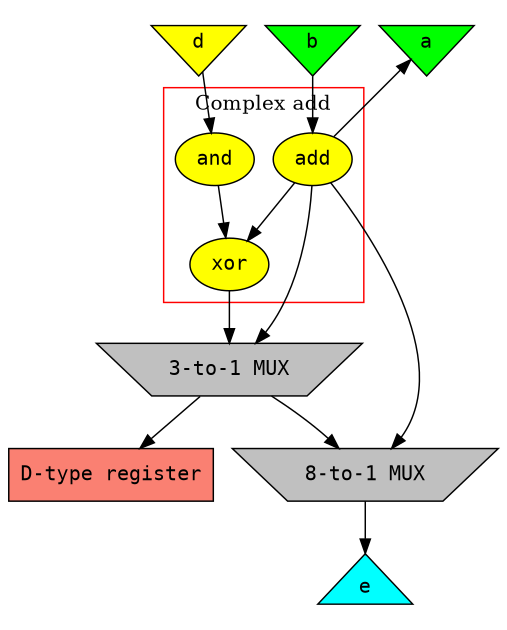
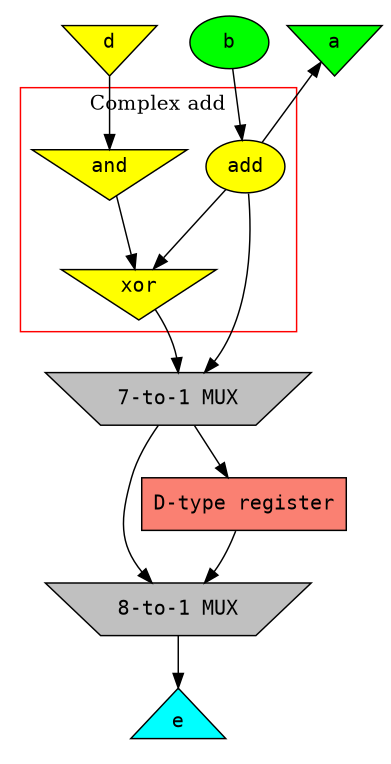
(313, 42) -> (229, 42)
(215, 159) -> (110, 167)
(229, 264) -> (139, 286)
(403, 303) -> (226, 552)
(229, 370) -> (178, 399)
